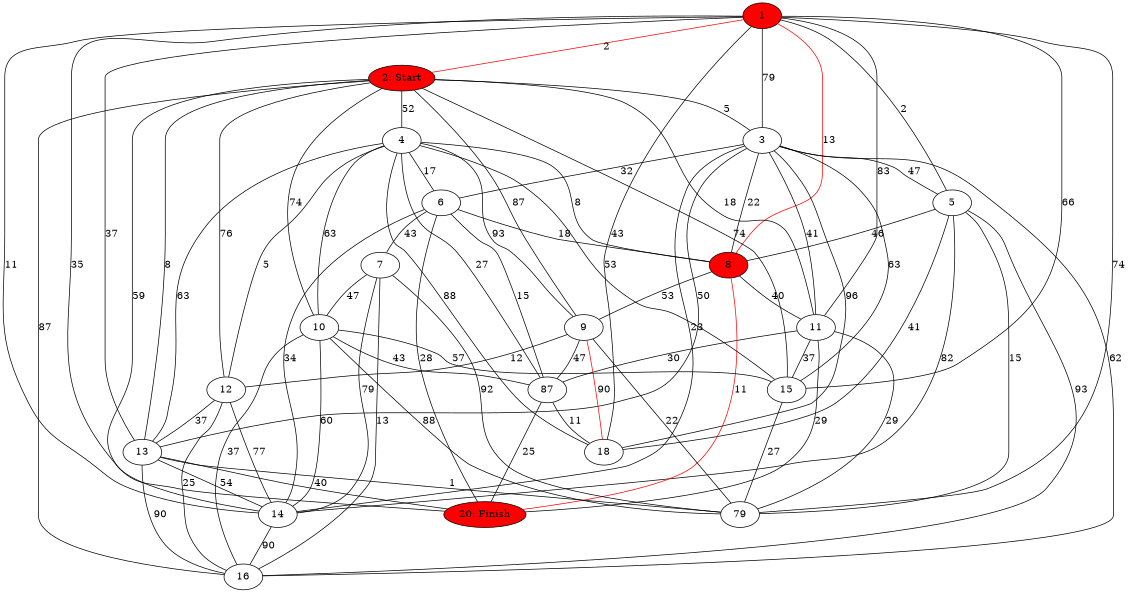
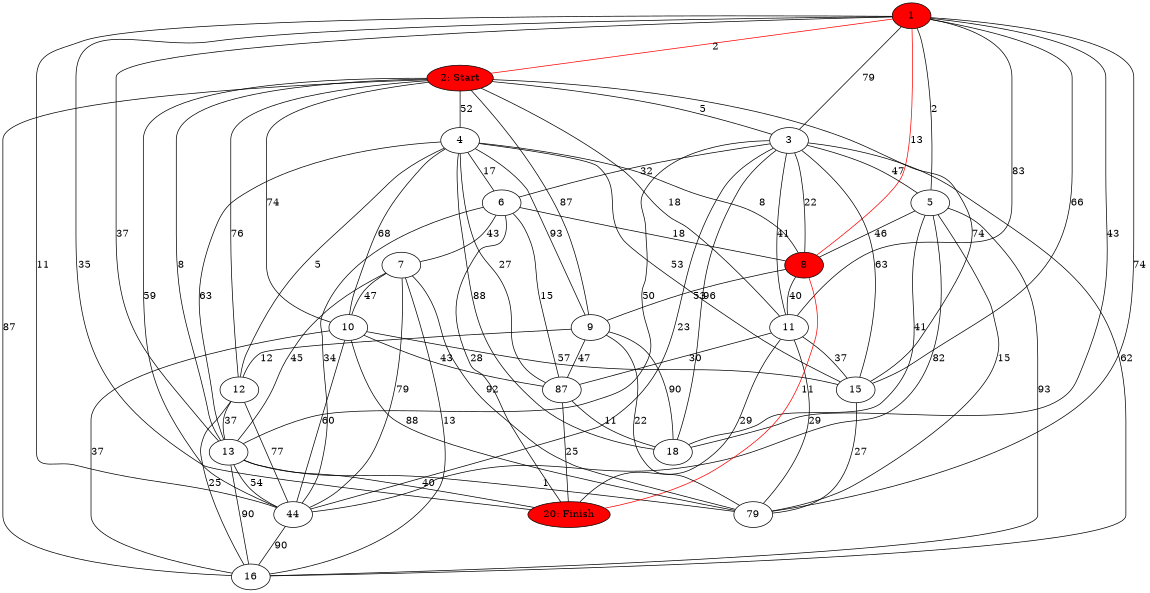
(330, 234) -> (384, 234)
none -> (291, 353)
(596, 390) -> (661, 376)
(278, 515) -> (293, 515)
